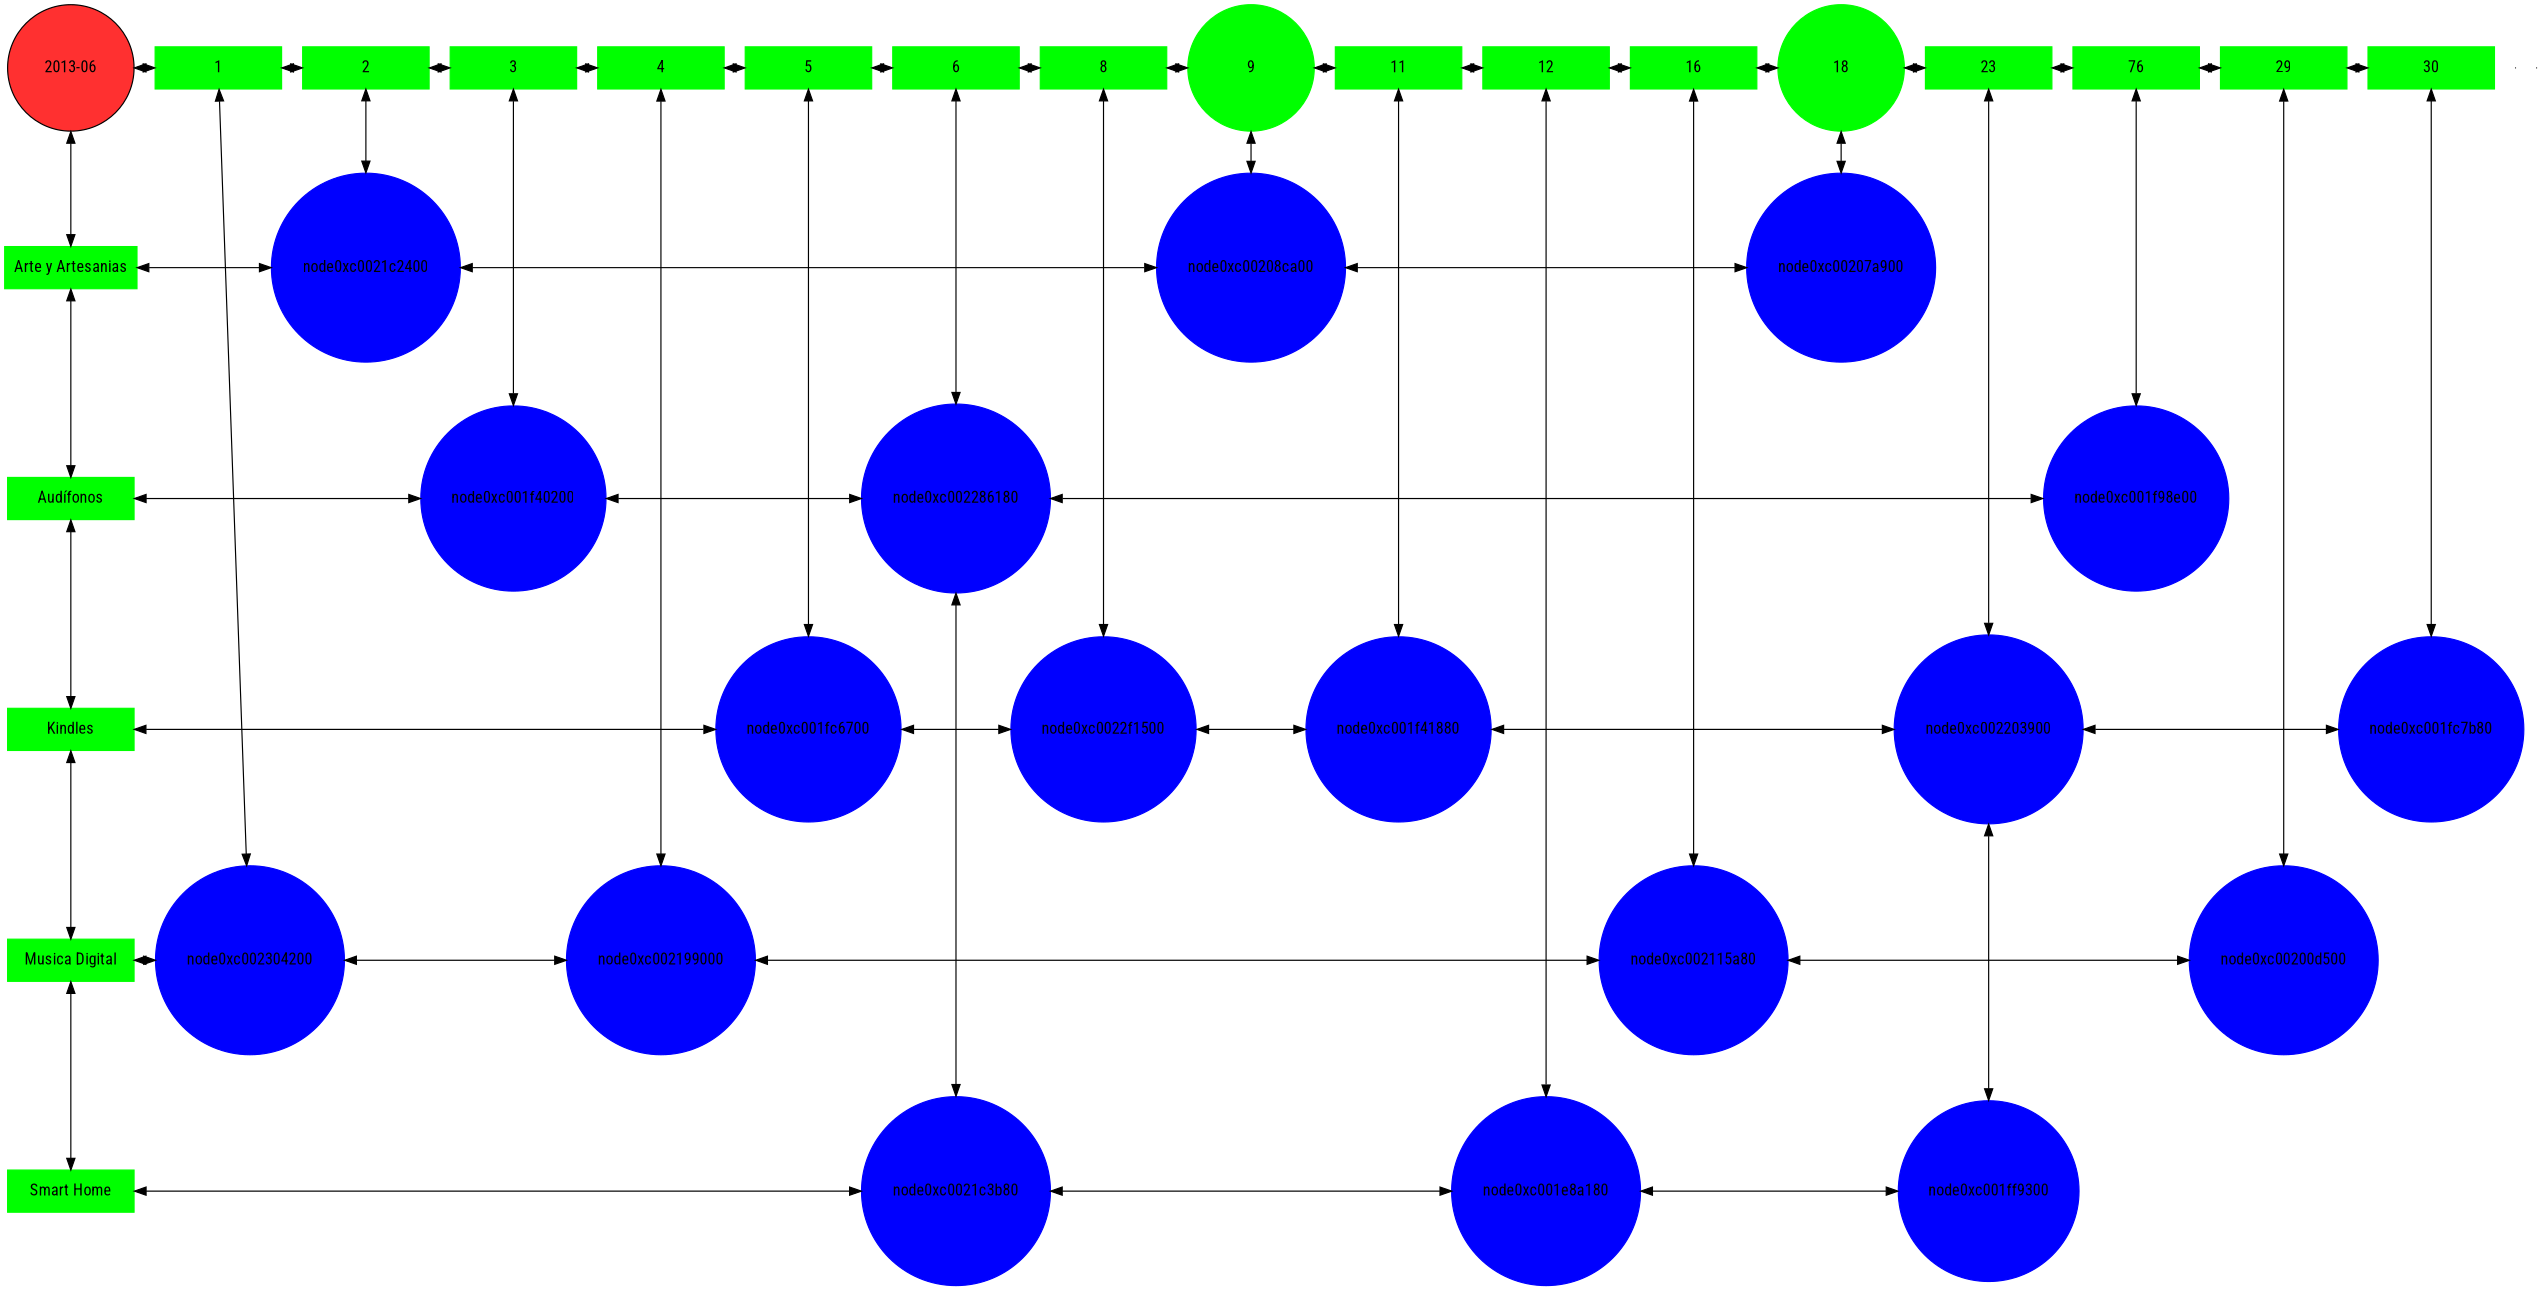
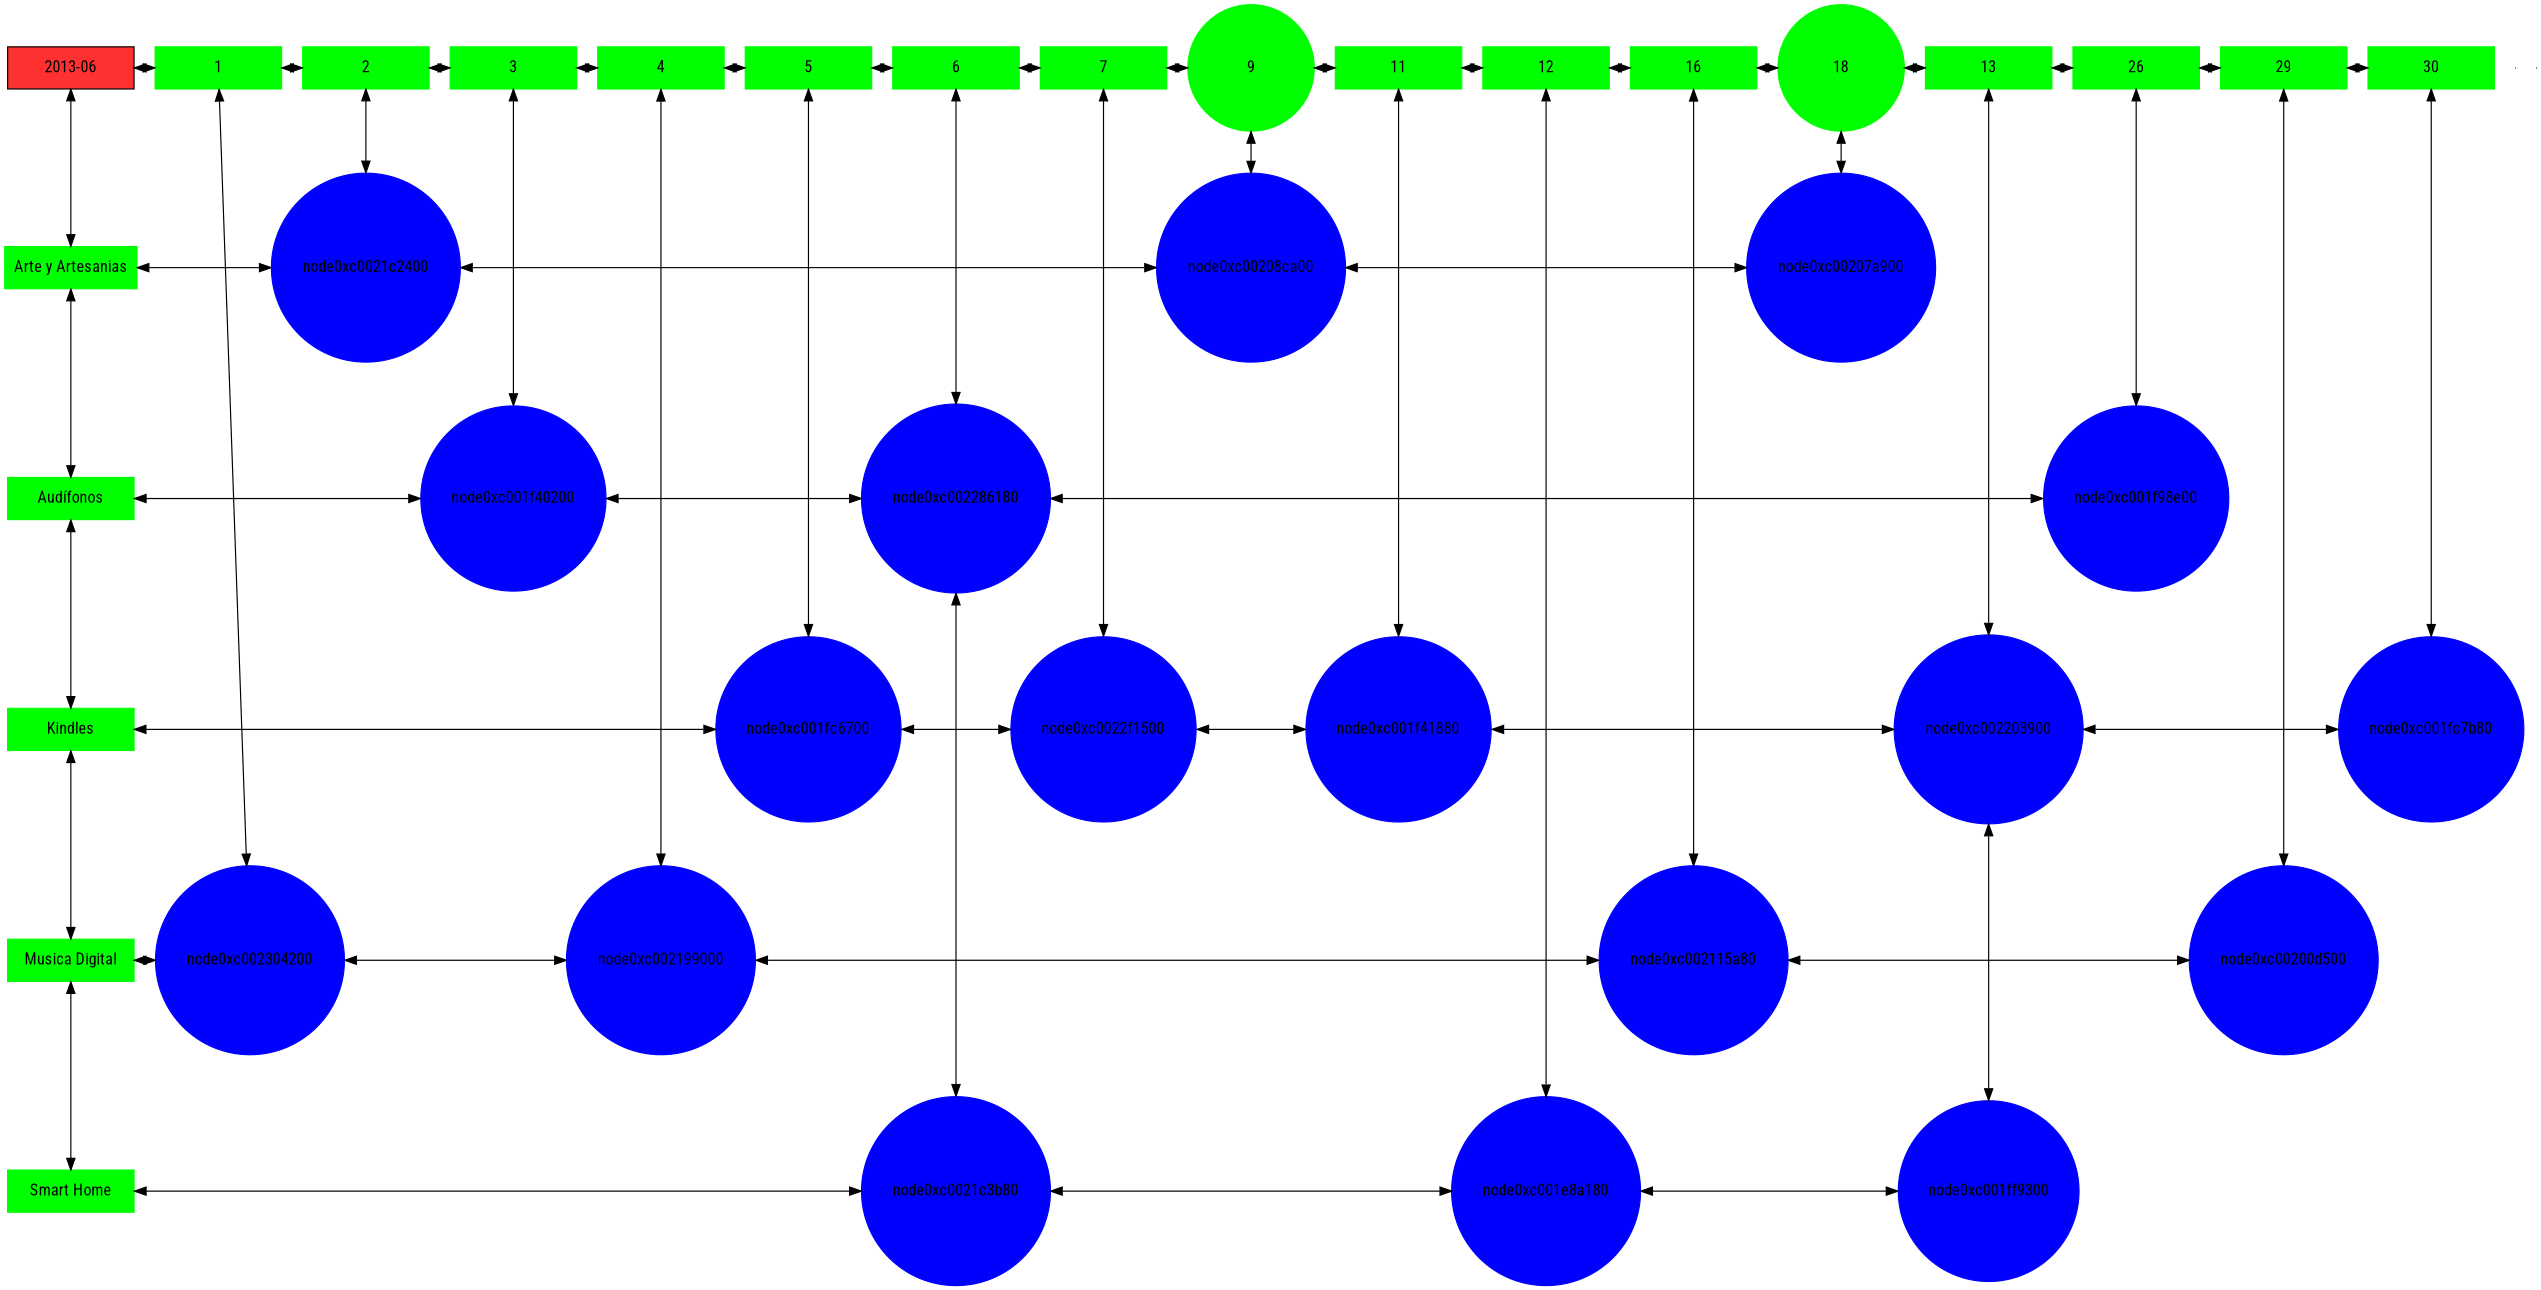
(71, 68) -> (71, 68)
(1104, 68) -> (1104, 68)
(1989, 68) -> (1989, 68)
(2136, 68) -> (2136, 68)
